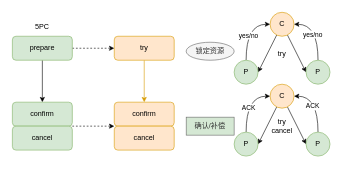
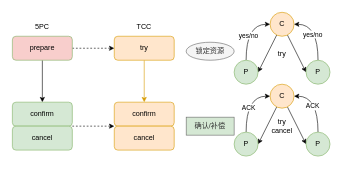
none -> (144, 27)
(42, 48) -> (42, 48)
